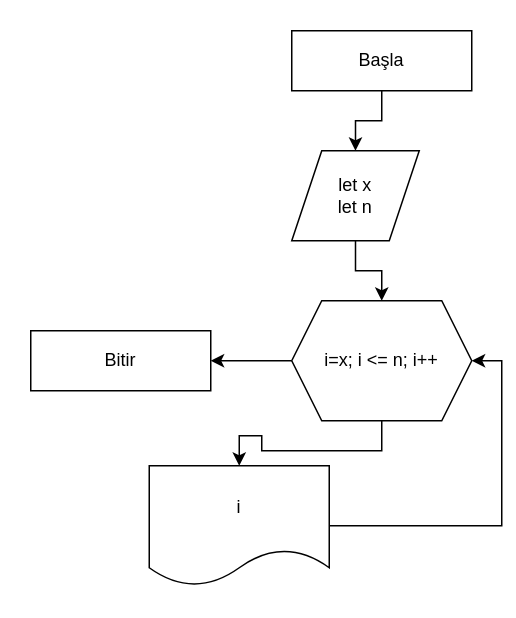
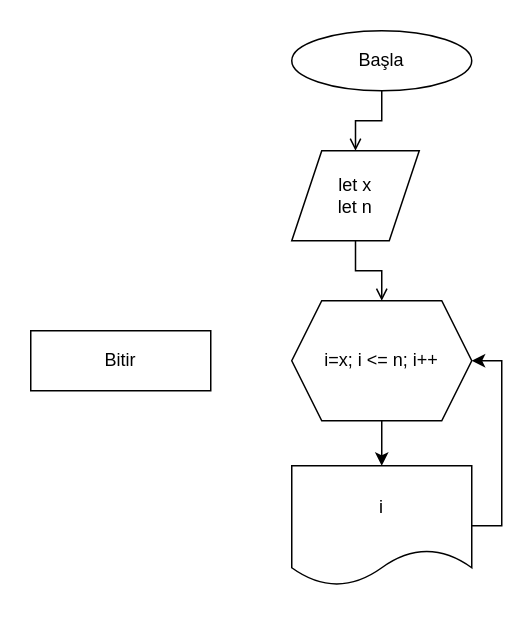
(382, 61) -> (382, 61)
(356, 139) -> (356, 141)
(382, 289) -> (382, 291)
(257, 361) -> none
(239, 526) -> (382, 526)
